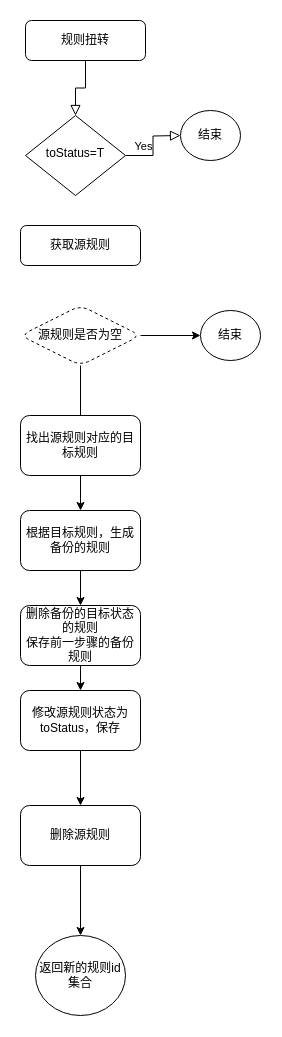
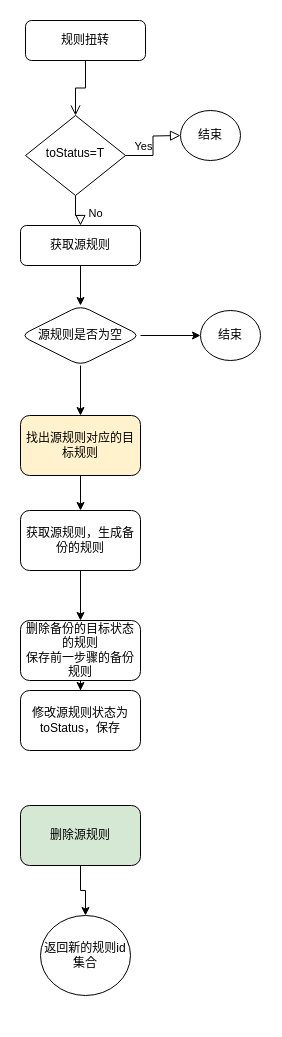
(76, 104) -> (76, 108)
none -> (76, 209)
none -> (81, 282)
(81, 336) -> (81, 336)
(81, 410) -> (81, 407)
(81, 446) -> (81, 446)
(81, 541) -> (81, 541)
(81, 636) -> (81, 651)
(81, 775) -> none
(81, 836) -> (81, 836)
(81, 976) -> (86, 956)
